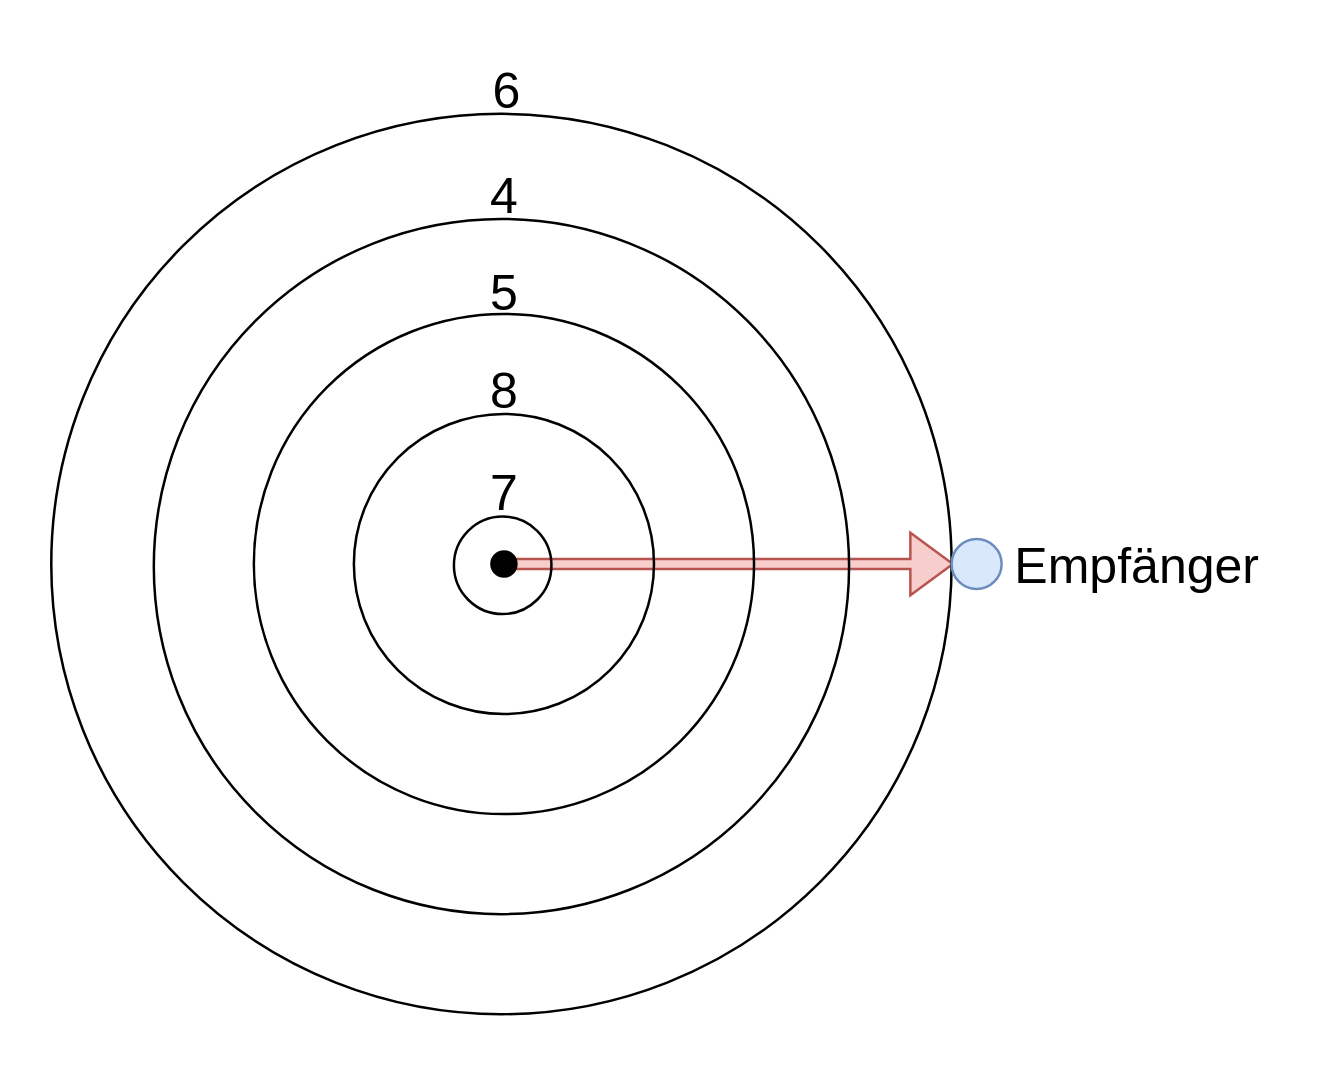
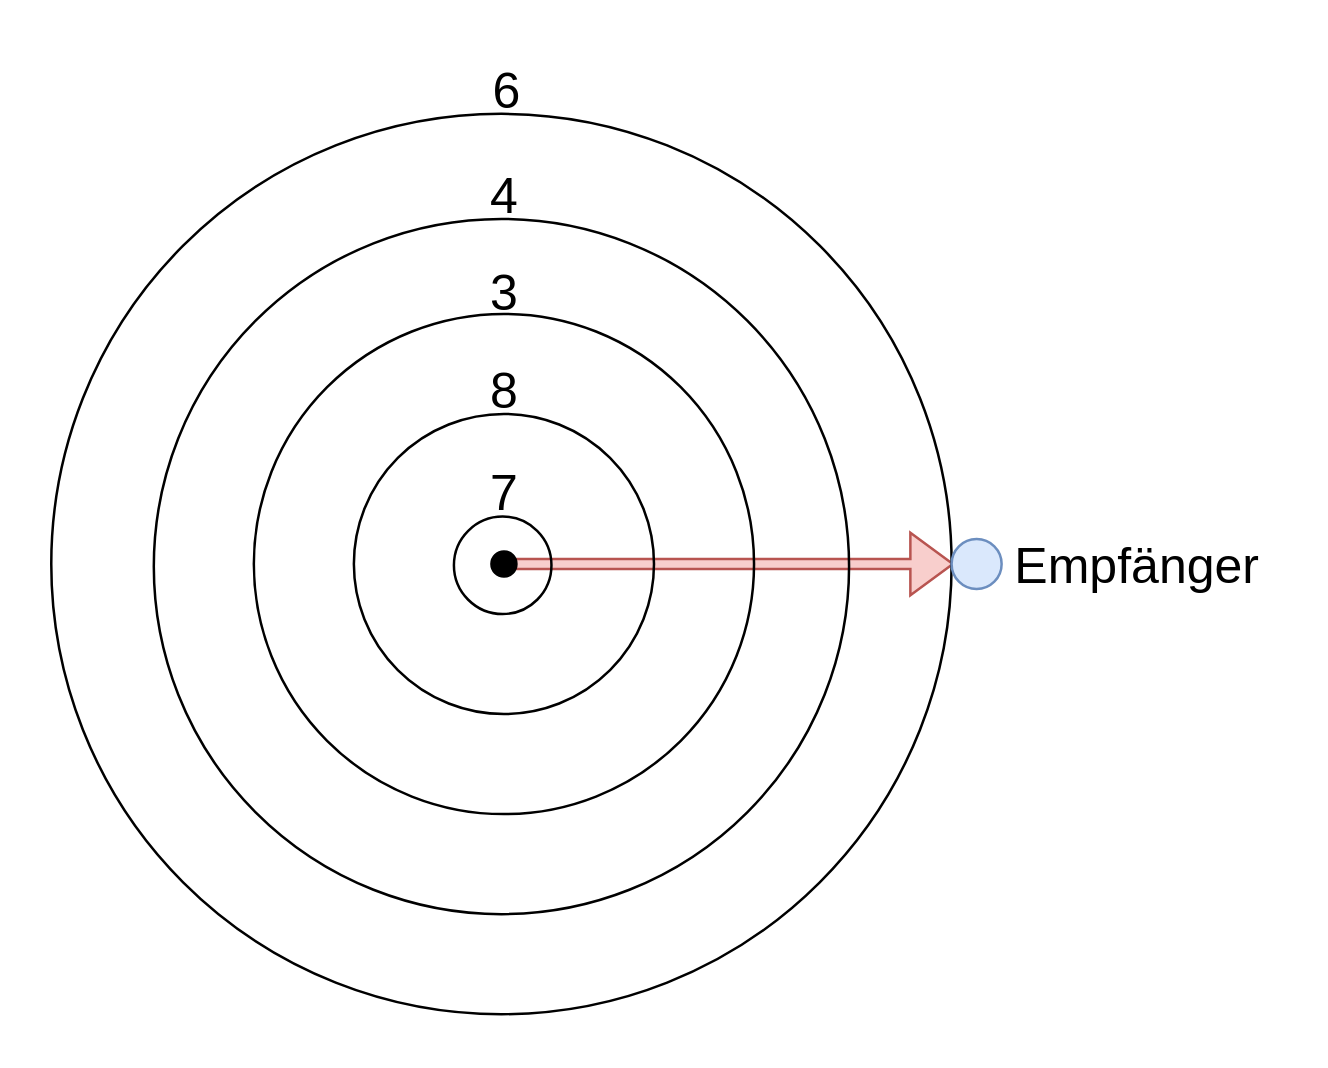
(505, 291) -> (505, 291)
